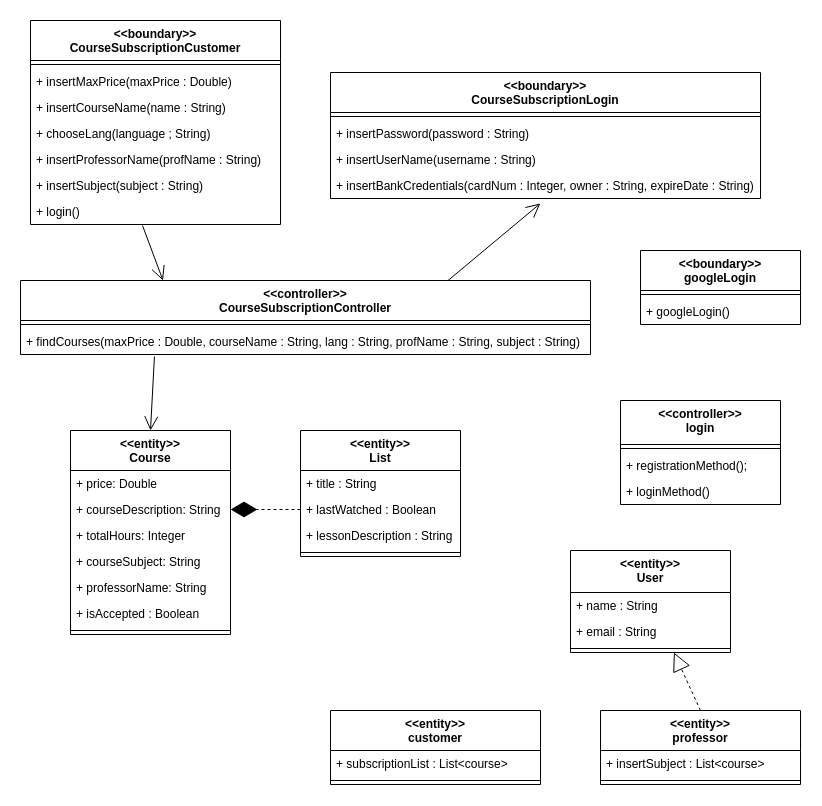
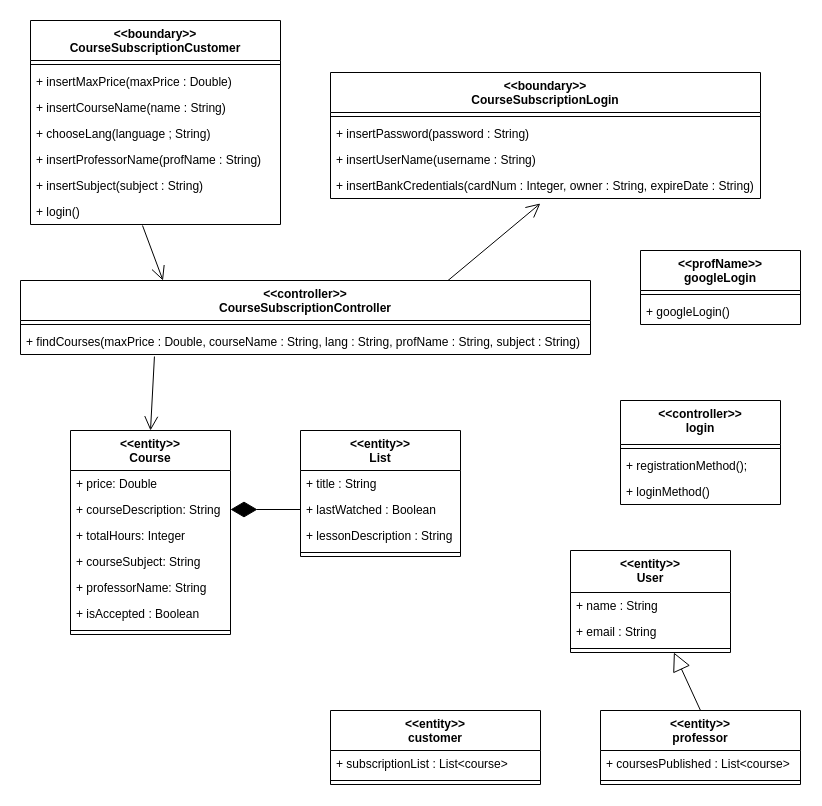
(721, 272) -> (721, 272)
(277, 510) -> (277, 510)
(691, 689) -> (691, 689)
(698, 765) -> (702, 772)
